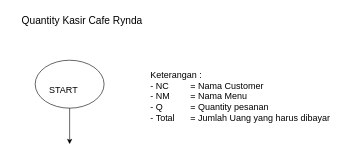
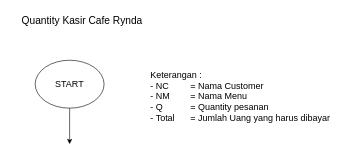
(63, 90) -> (69, 84)
